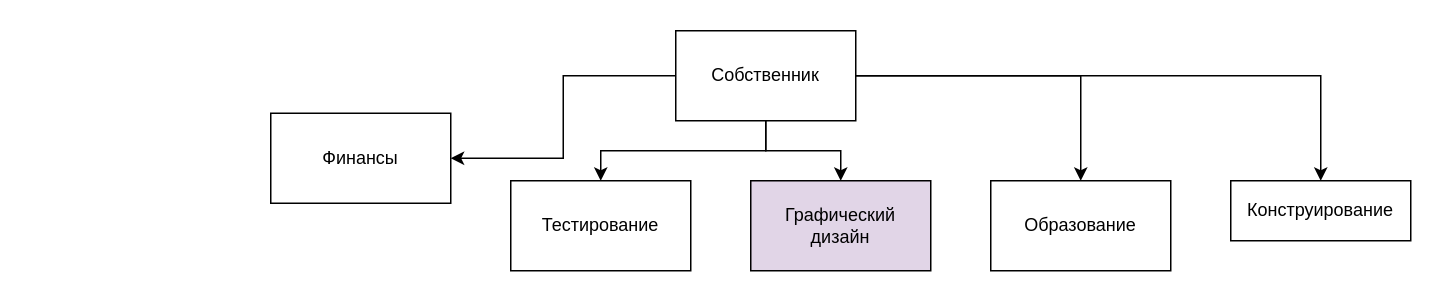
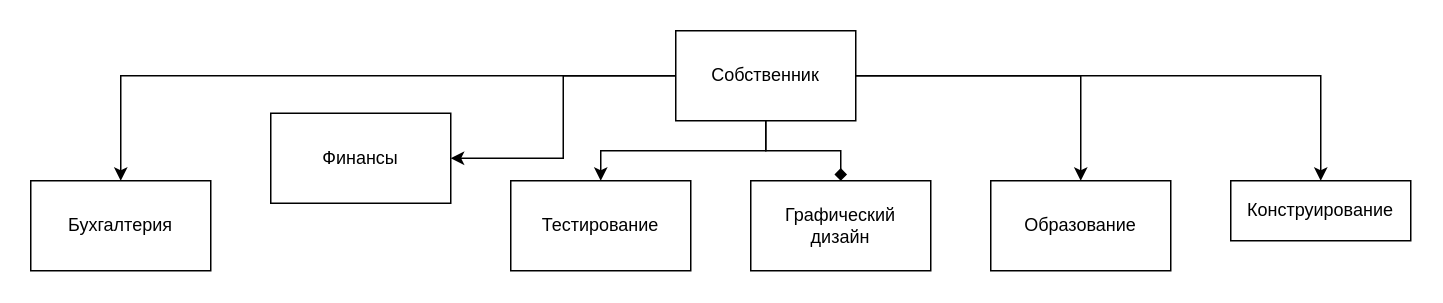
none -> (294, 76)
(841, 169) -> (841, 168)
none -> (121, 226)
(841, 226) -> (841, 226)
